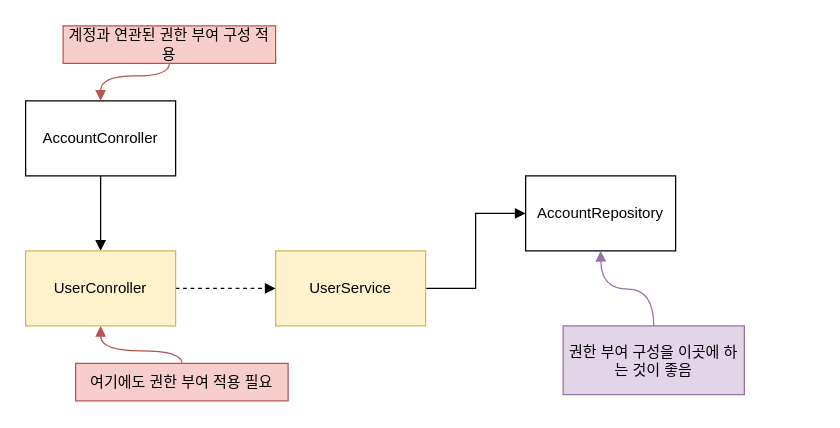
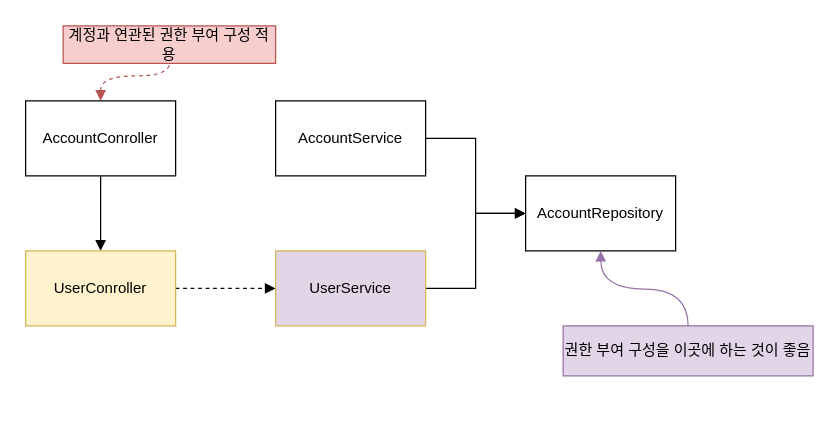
(135, 76) -> (135, 76)
none -> (351, 138)
none -> (476, 149)
(351, 288) -> (351, 288)
(140, 351) -> none
(654, 360) -> (688, 351)
(182, 382) -> none
